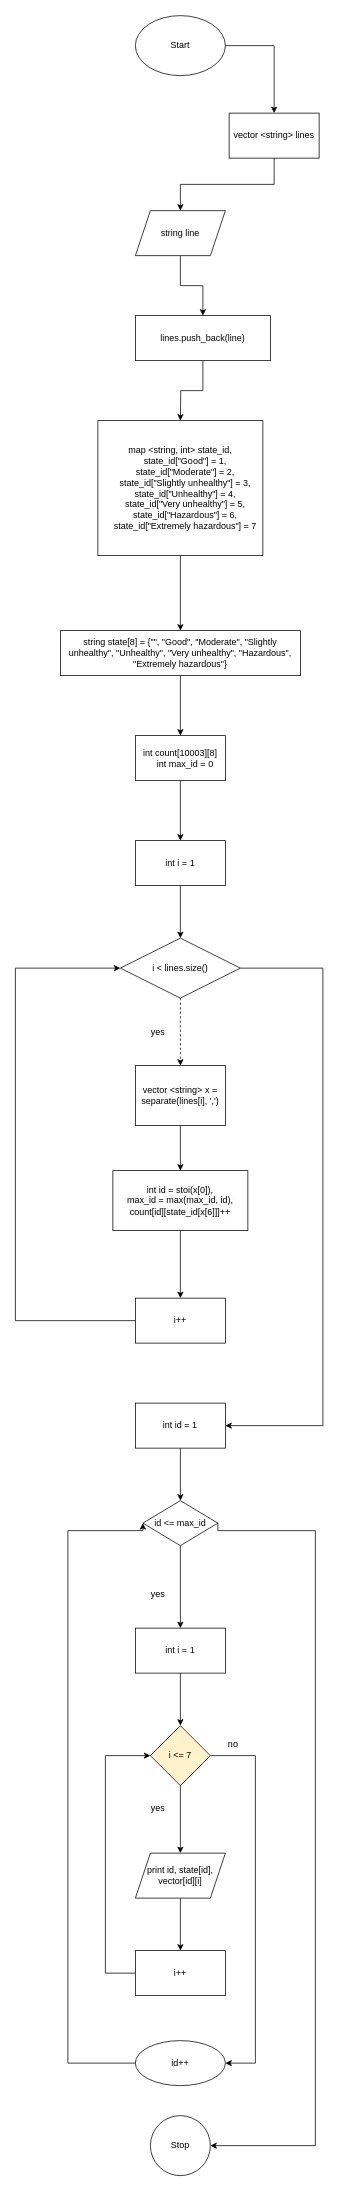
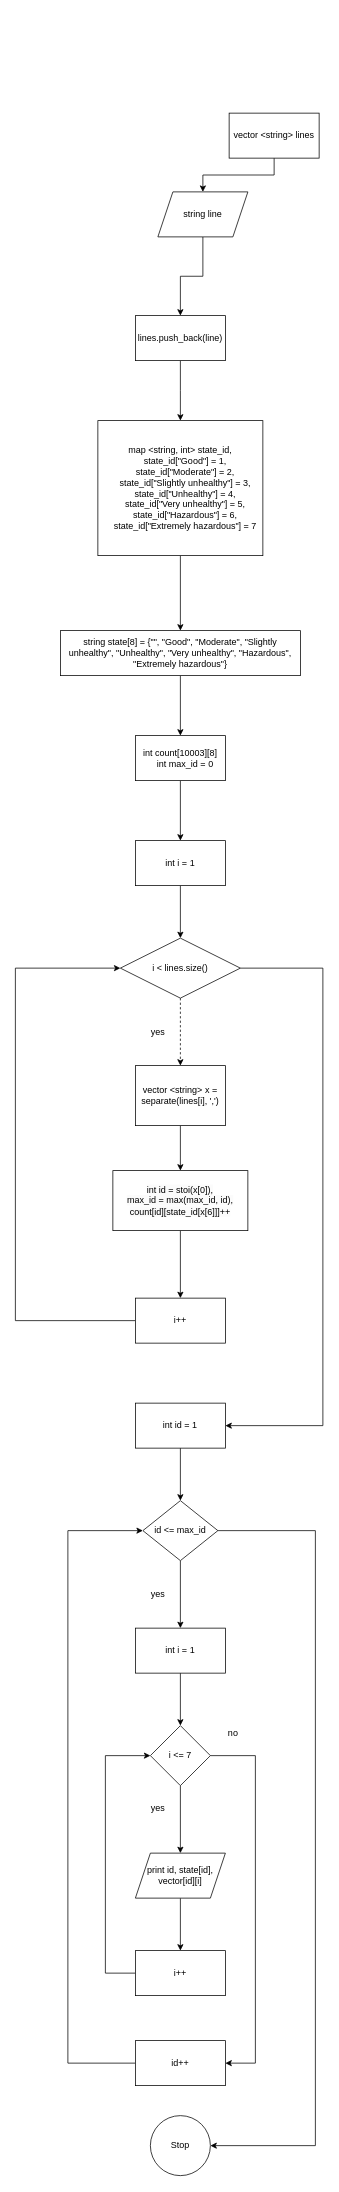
(180, 45) -> none
(251, 45) -> none
(180, 233) -> (203, 214)
(203, 338) -> (180, 338)
(180, 1523) -> (180, 1530)
(233, 1744) -> (233, 1733)
(180, 1755) -> (180, 1755)
(180, 2063) -> (180, 2063)
